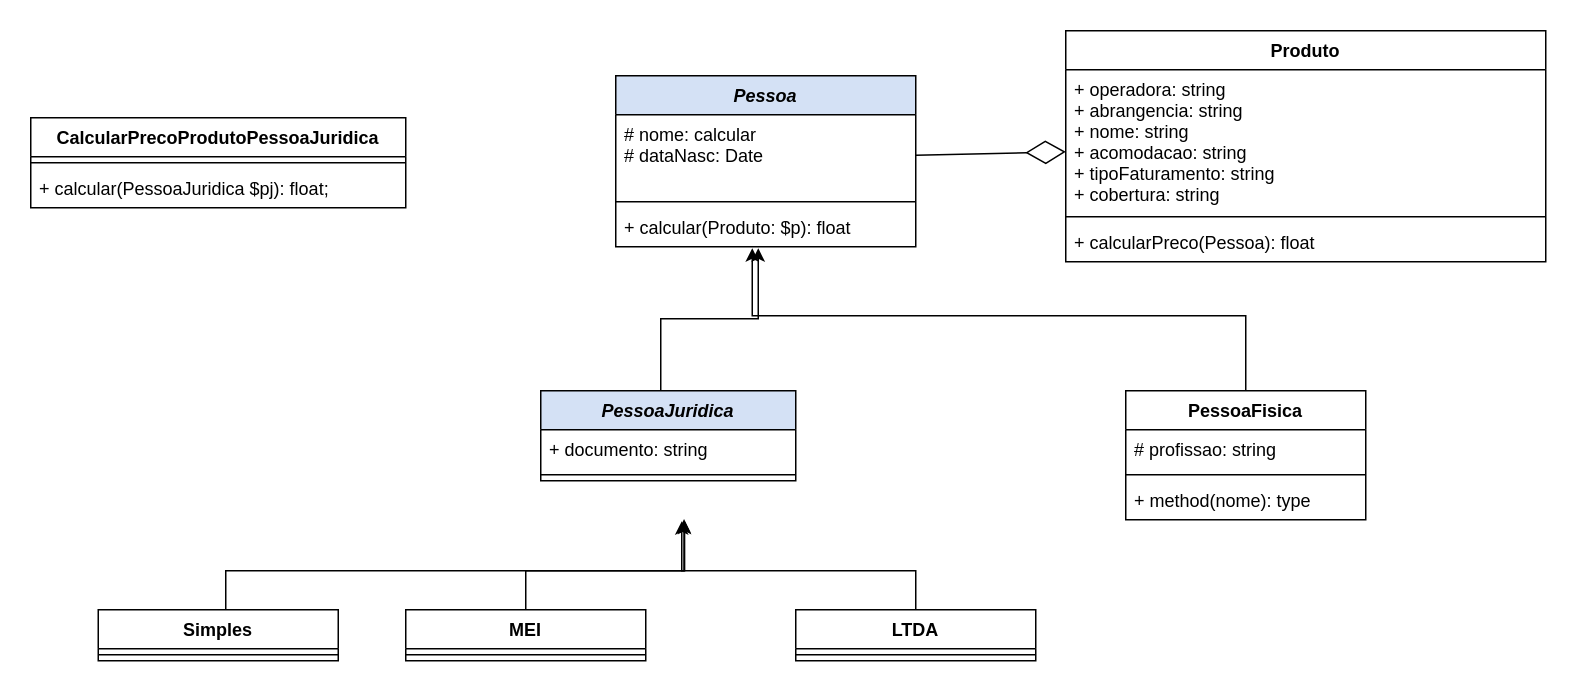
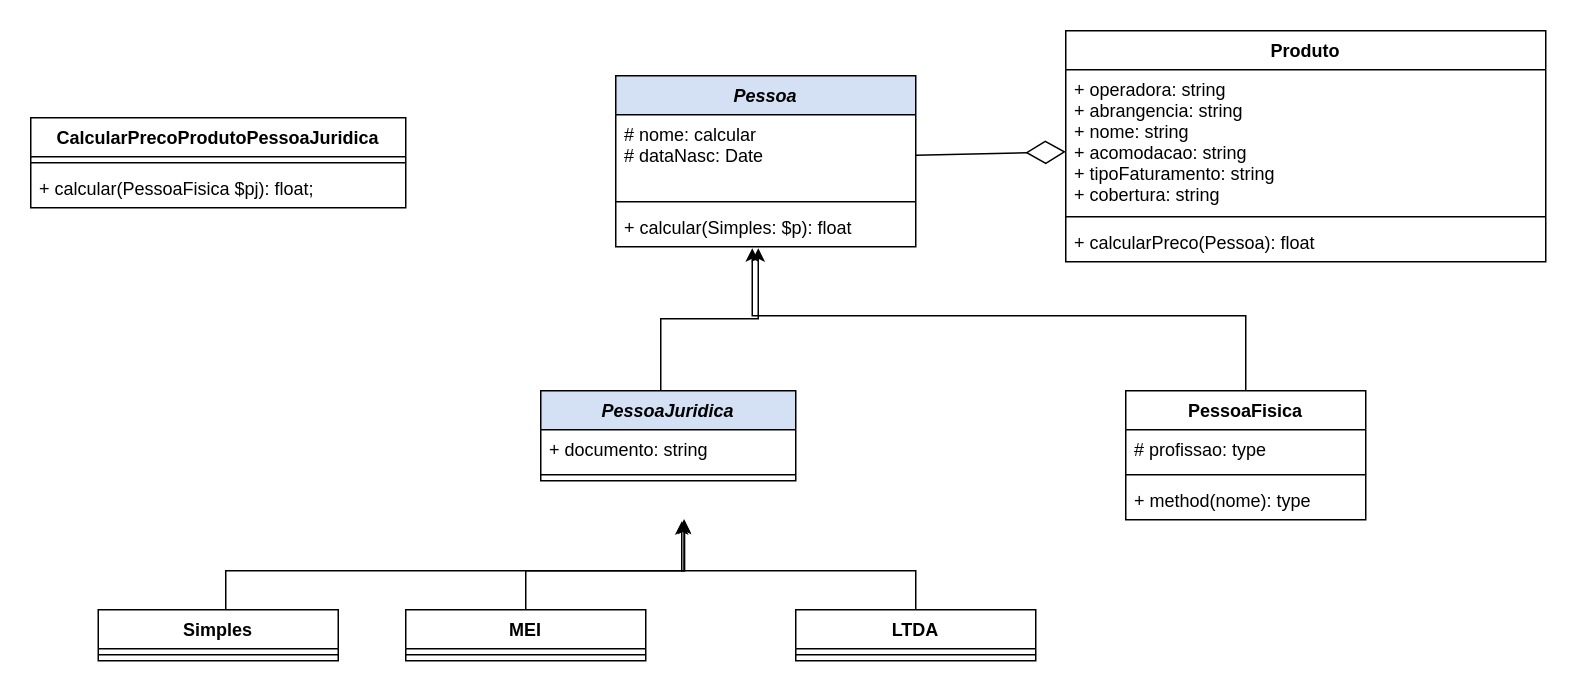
(207, 189) -> (197, 189)
(756, 228) -> (752, 228)
(1218, 450) -> (1210, 450)
